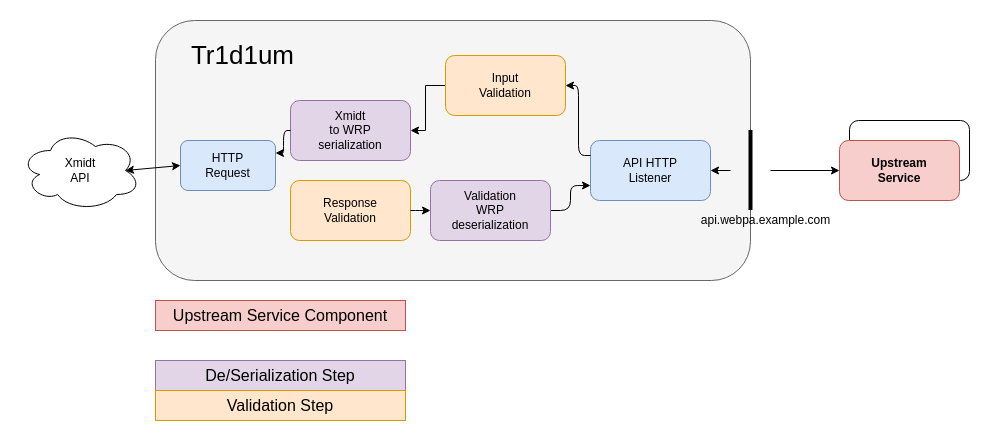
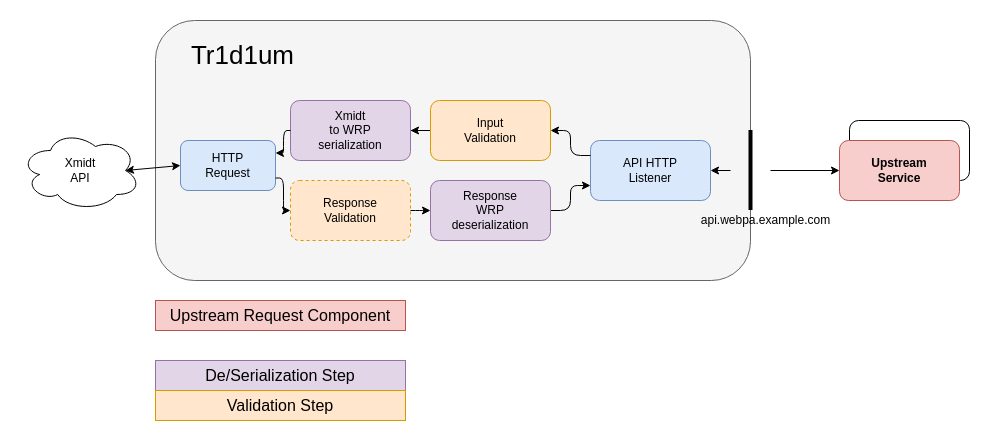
(506, 86) -> (491, 131)
none -> (284, 192)
(351, 211) -> (351, 211)
(491, 211) -> (491, 211)
(281, 316) -> (281, 316)
